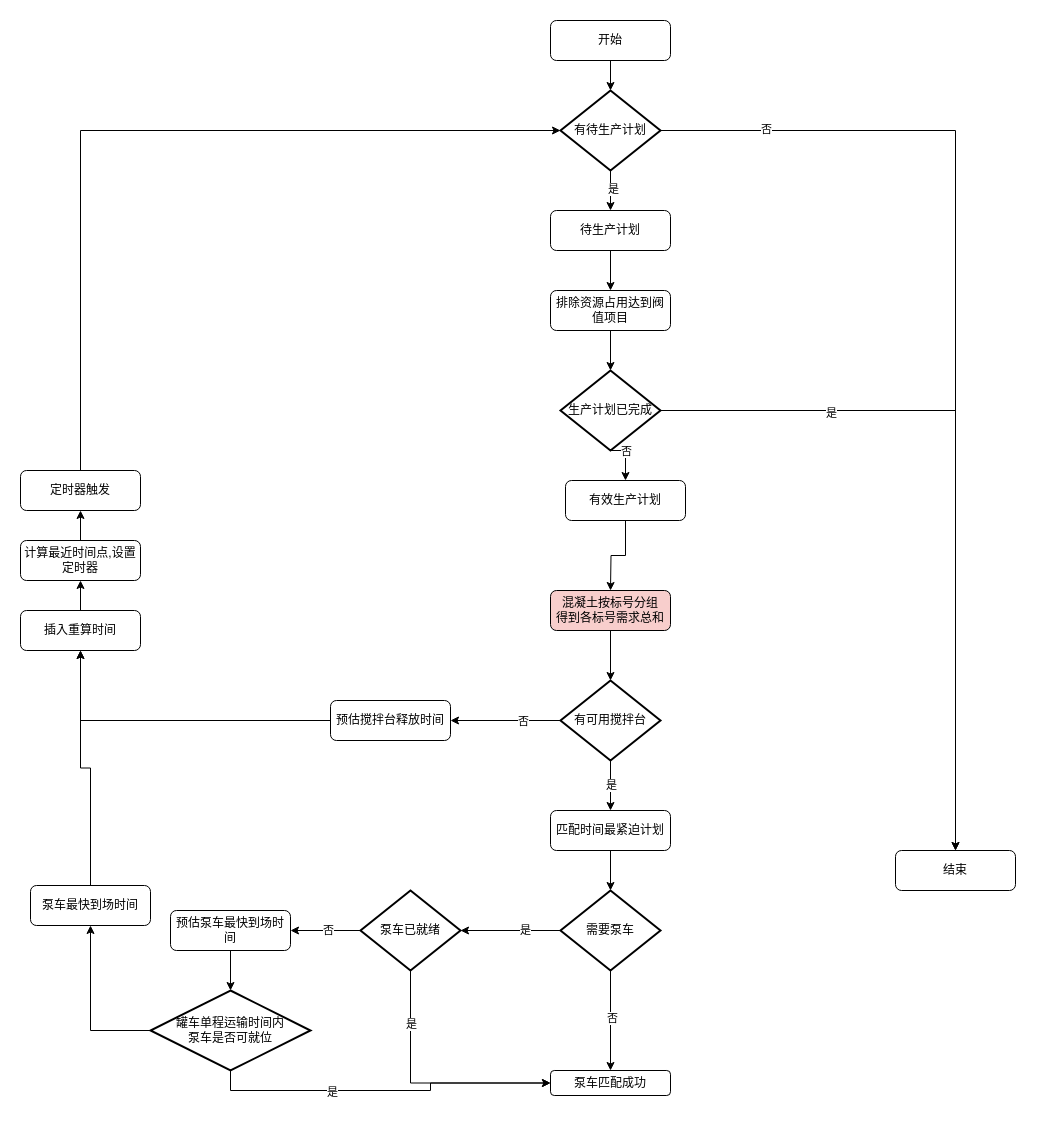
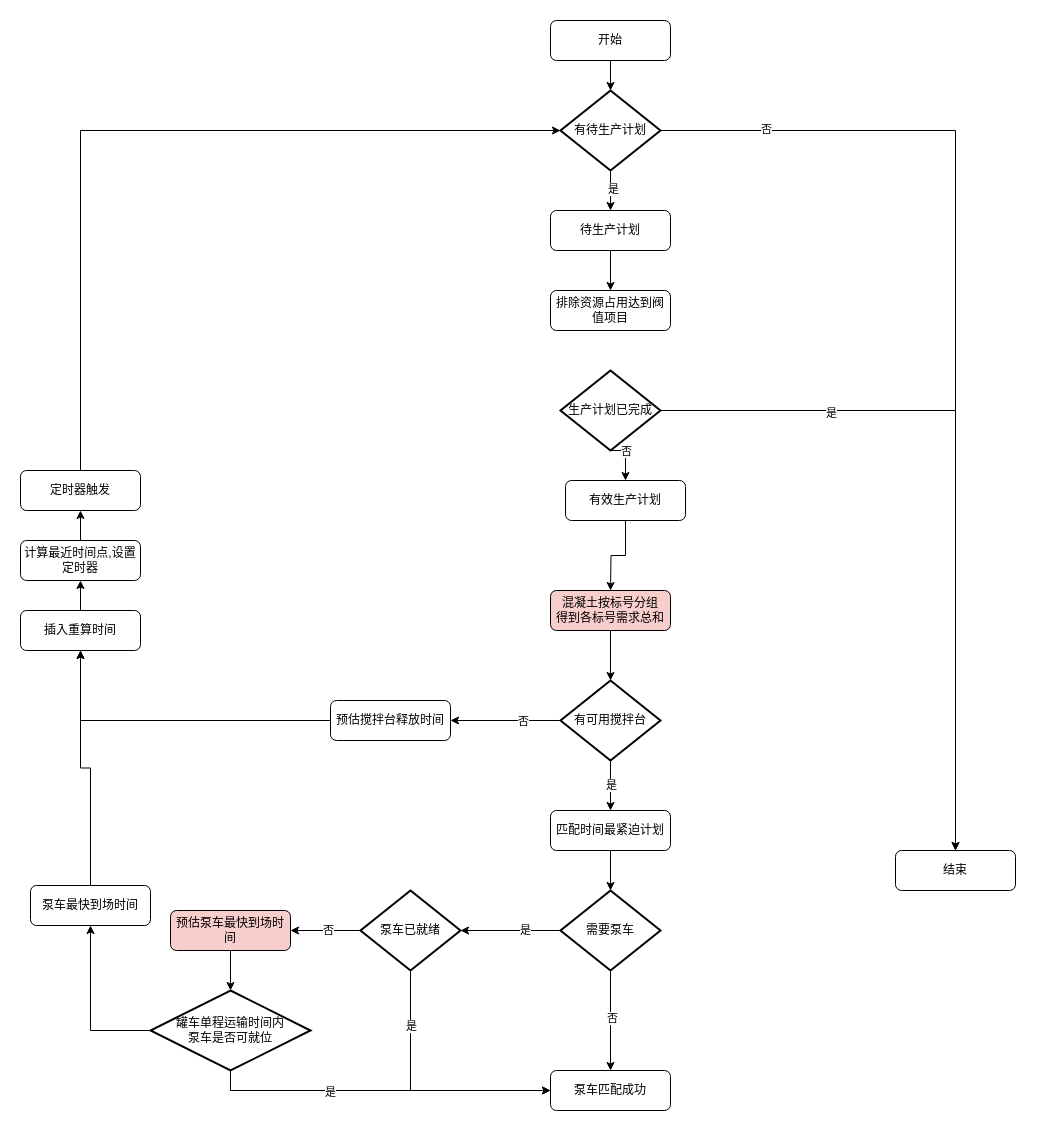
(611, 347) -> none
(231, 931) -> (231, 931)
(611, 1083) -> (611, 1091)
